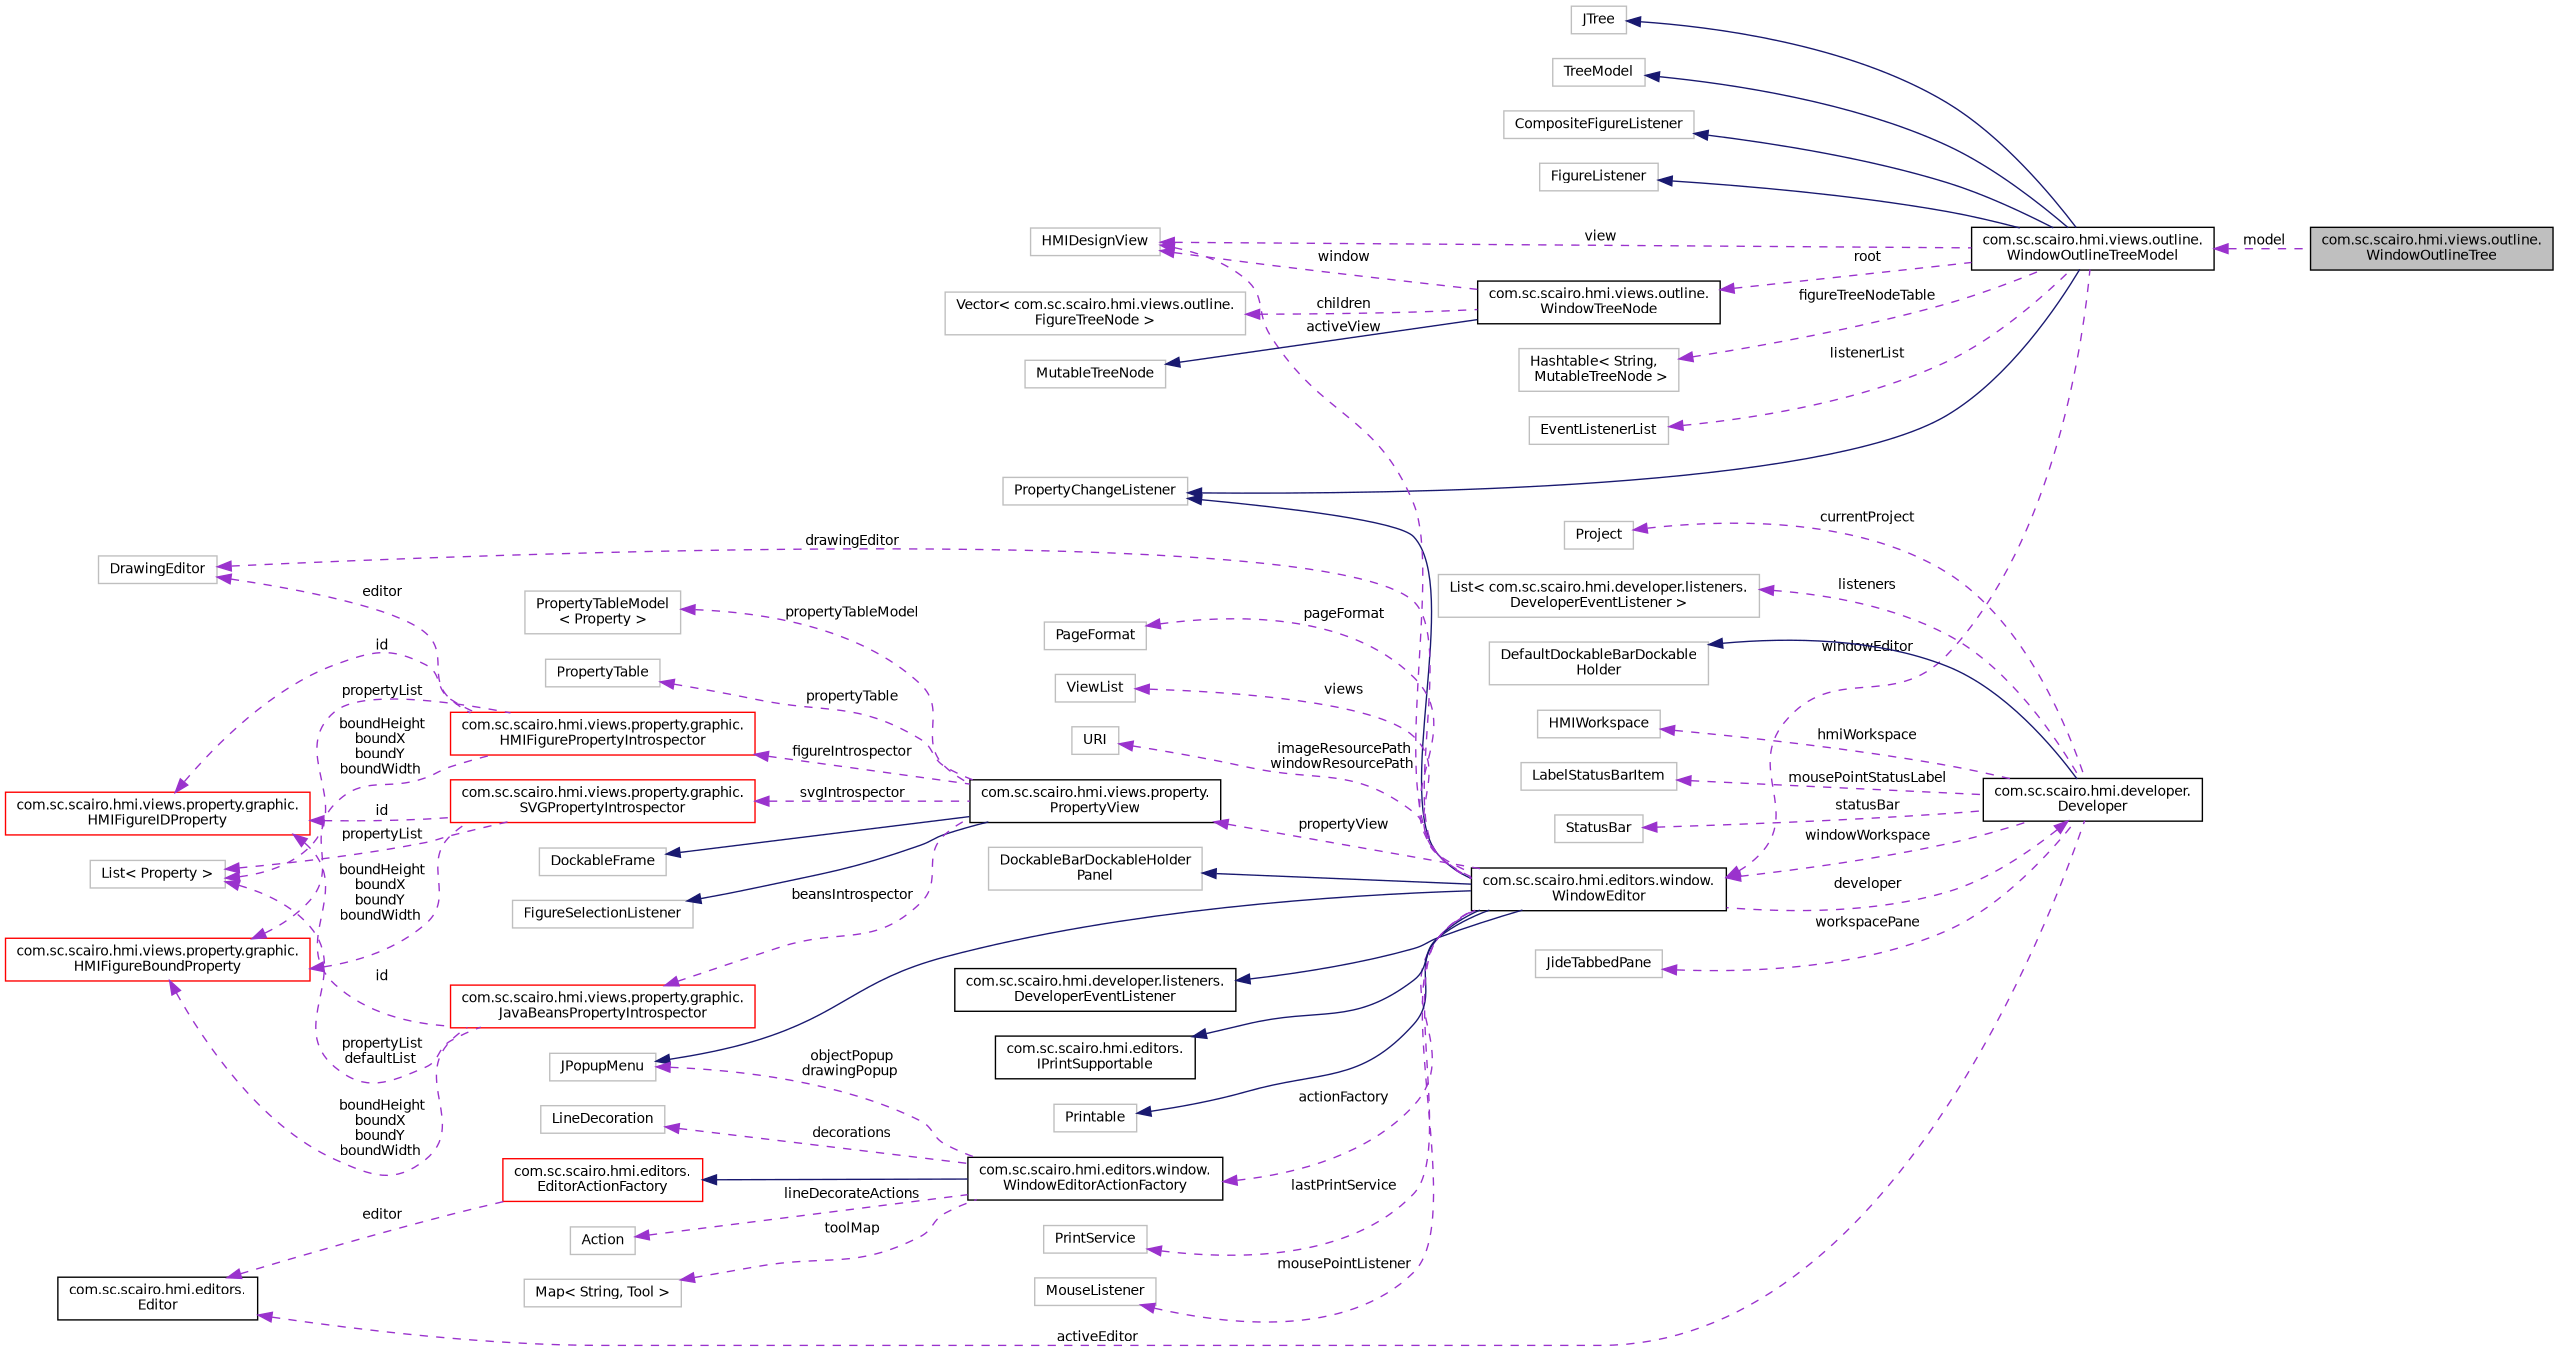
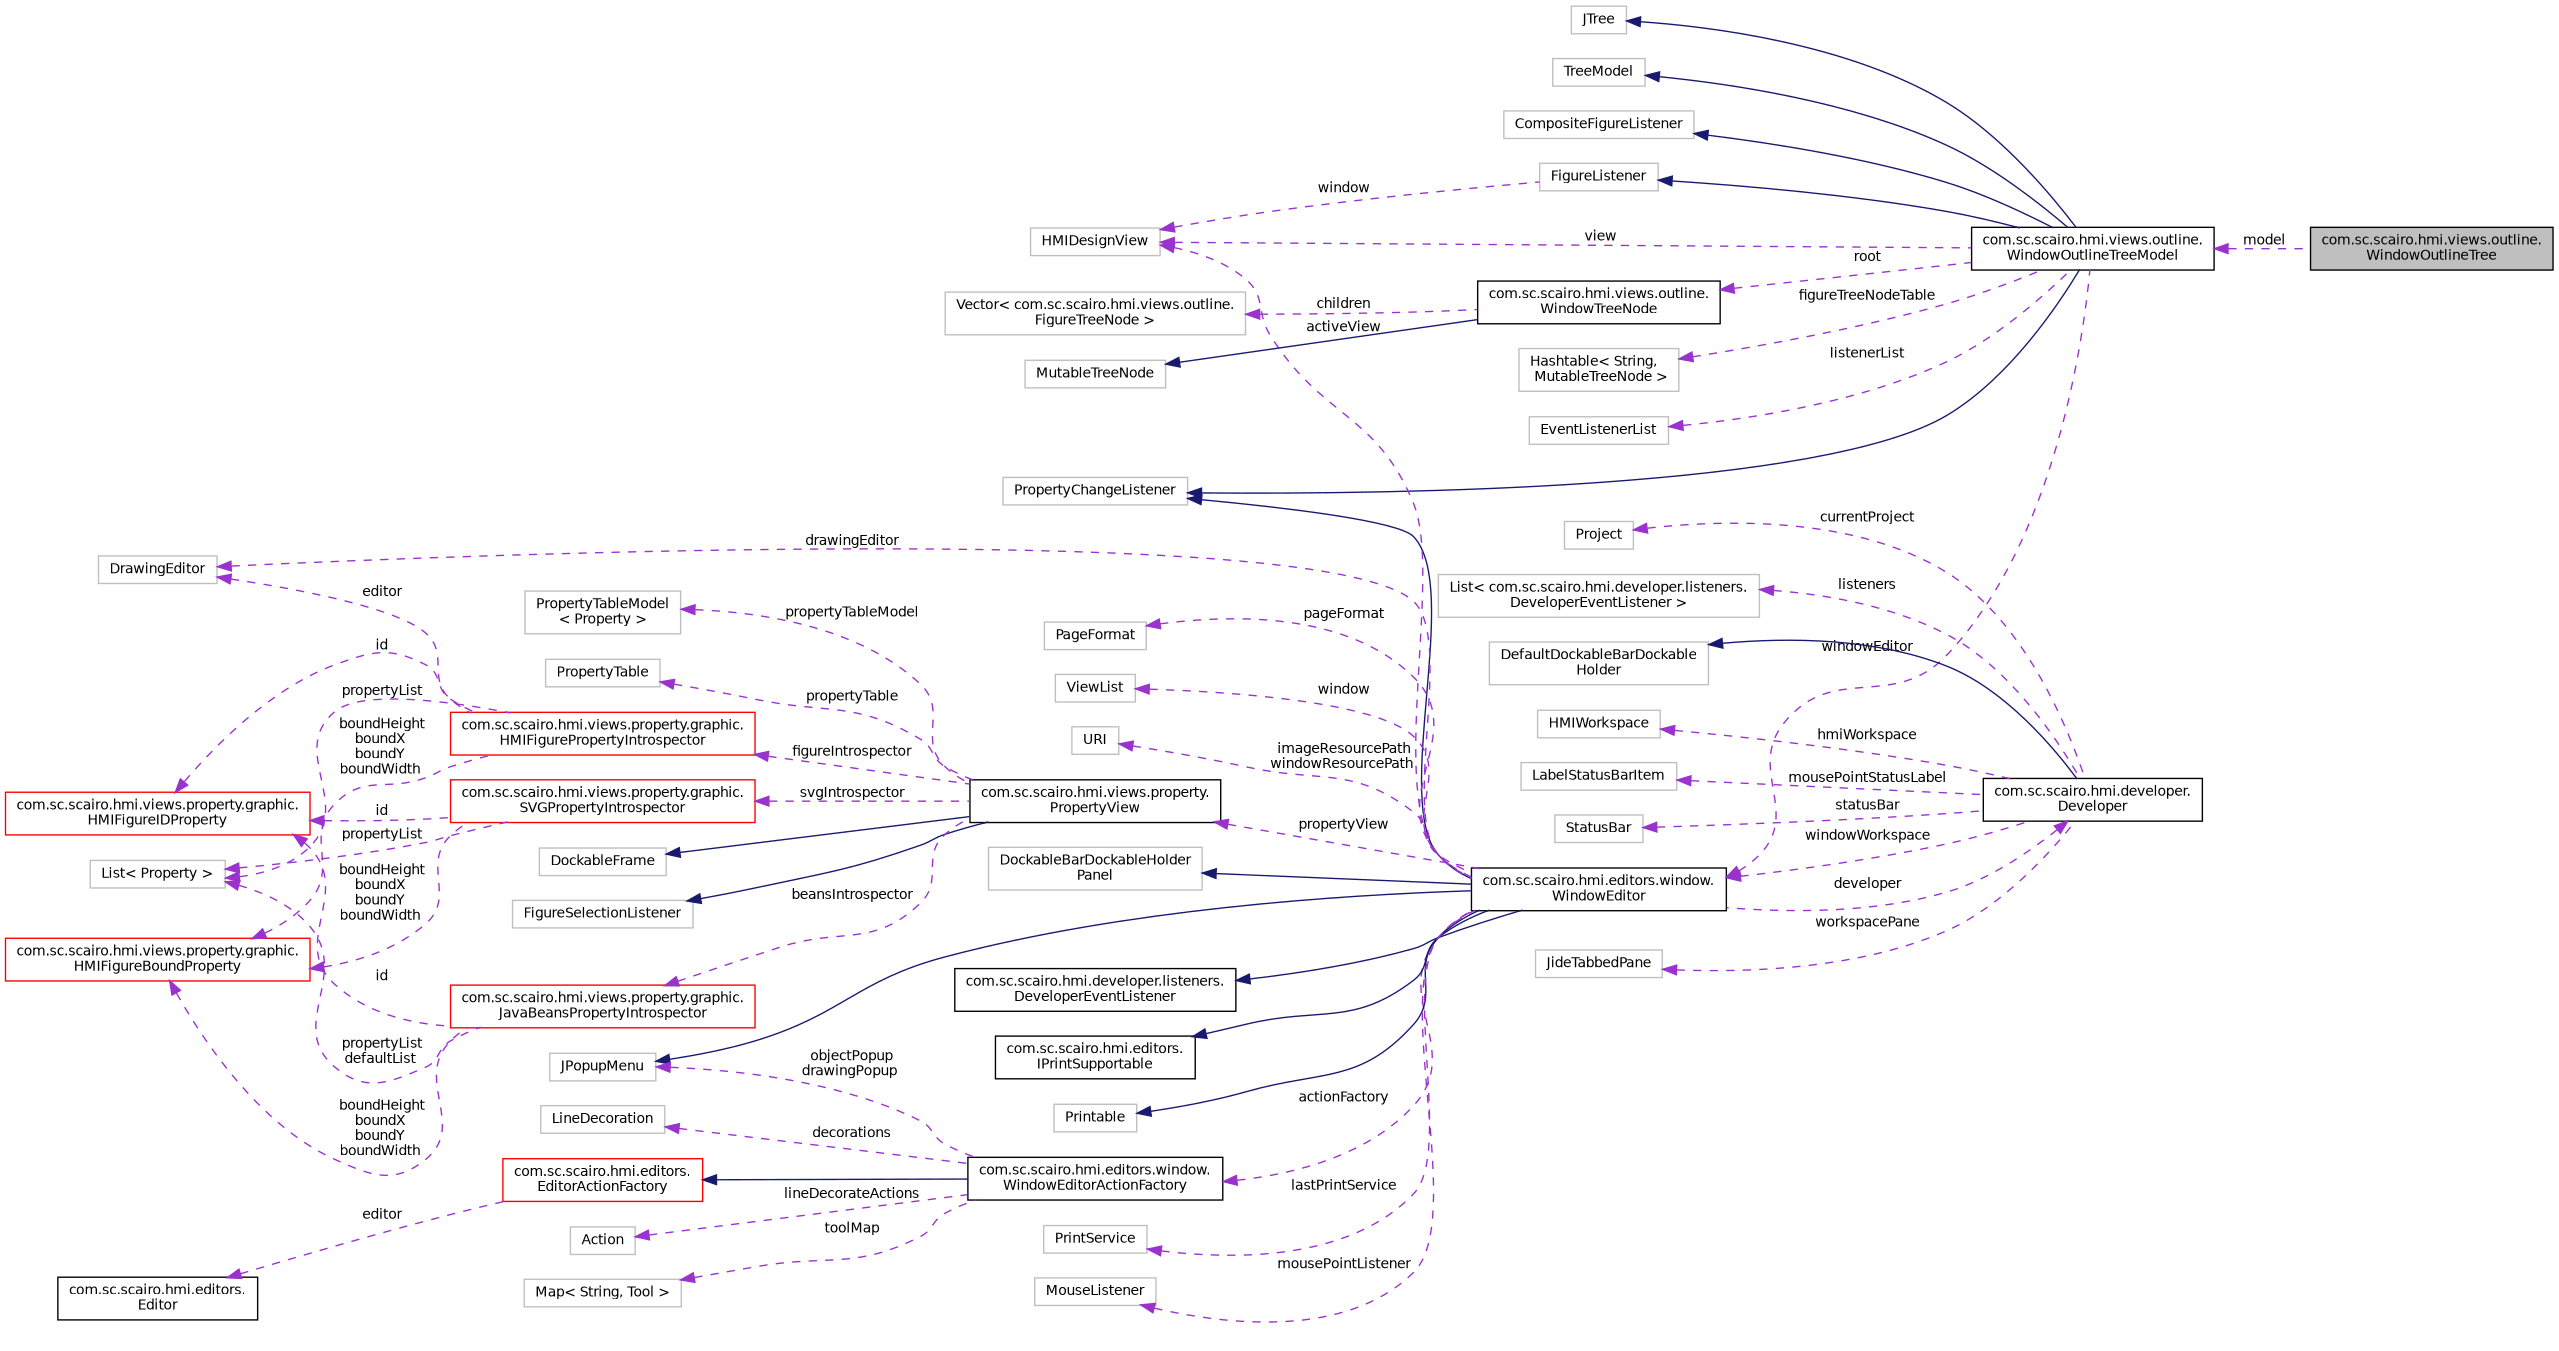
(1326, 272) -> (1356, 201)
(1342, 690) -> (1342, 690)
(1313, 1345) -> none
